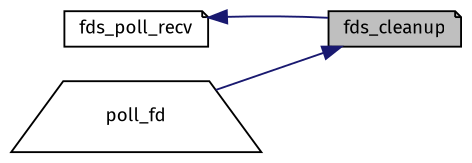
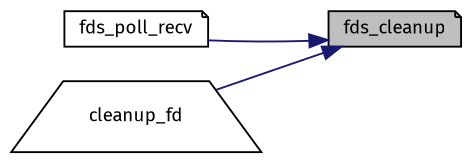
(278, 16) -> (259, 42)
(136, 117) -> (136, 117)
